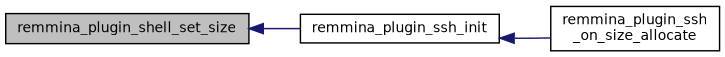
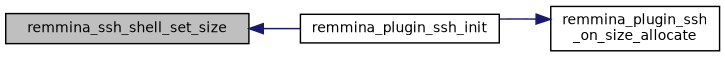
(127, 29) -> (127, 29)
(532, 38) -> (518, 19)
